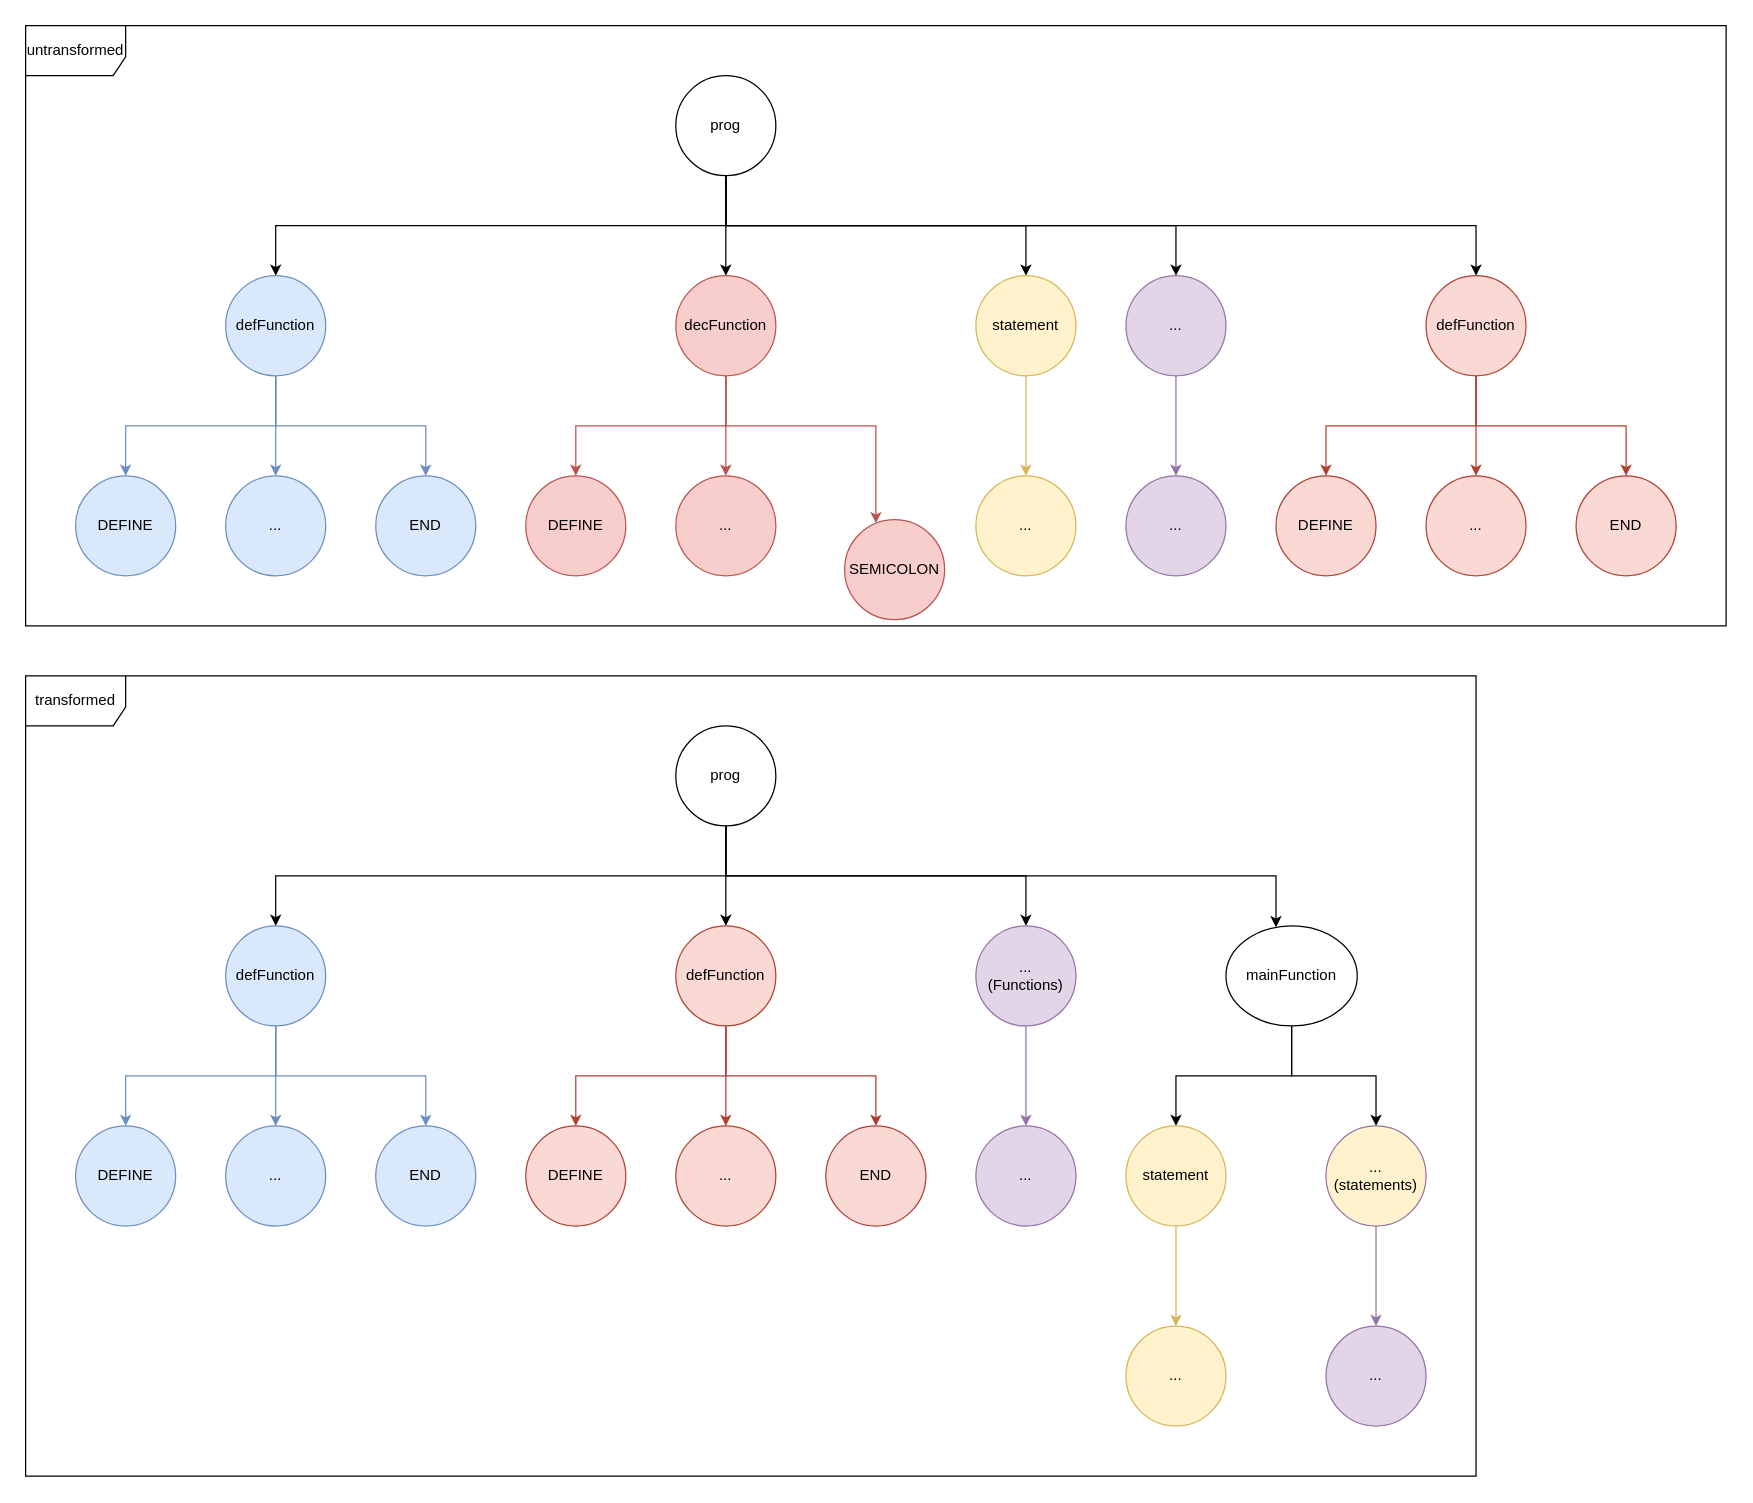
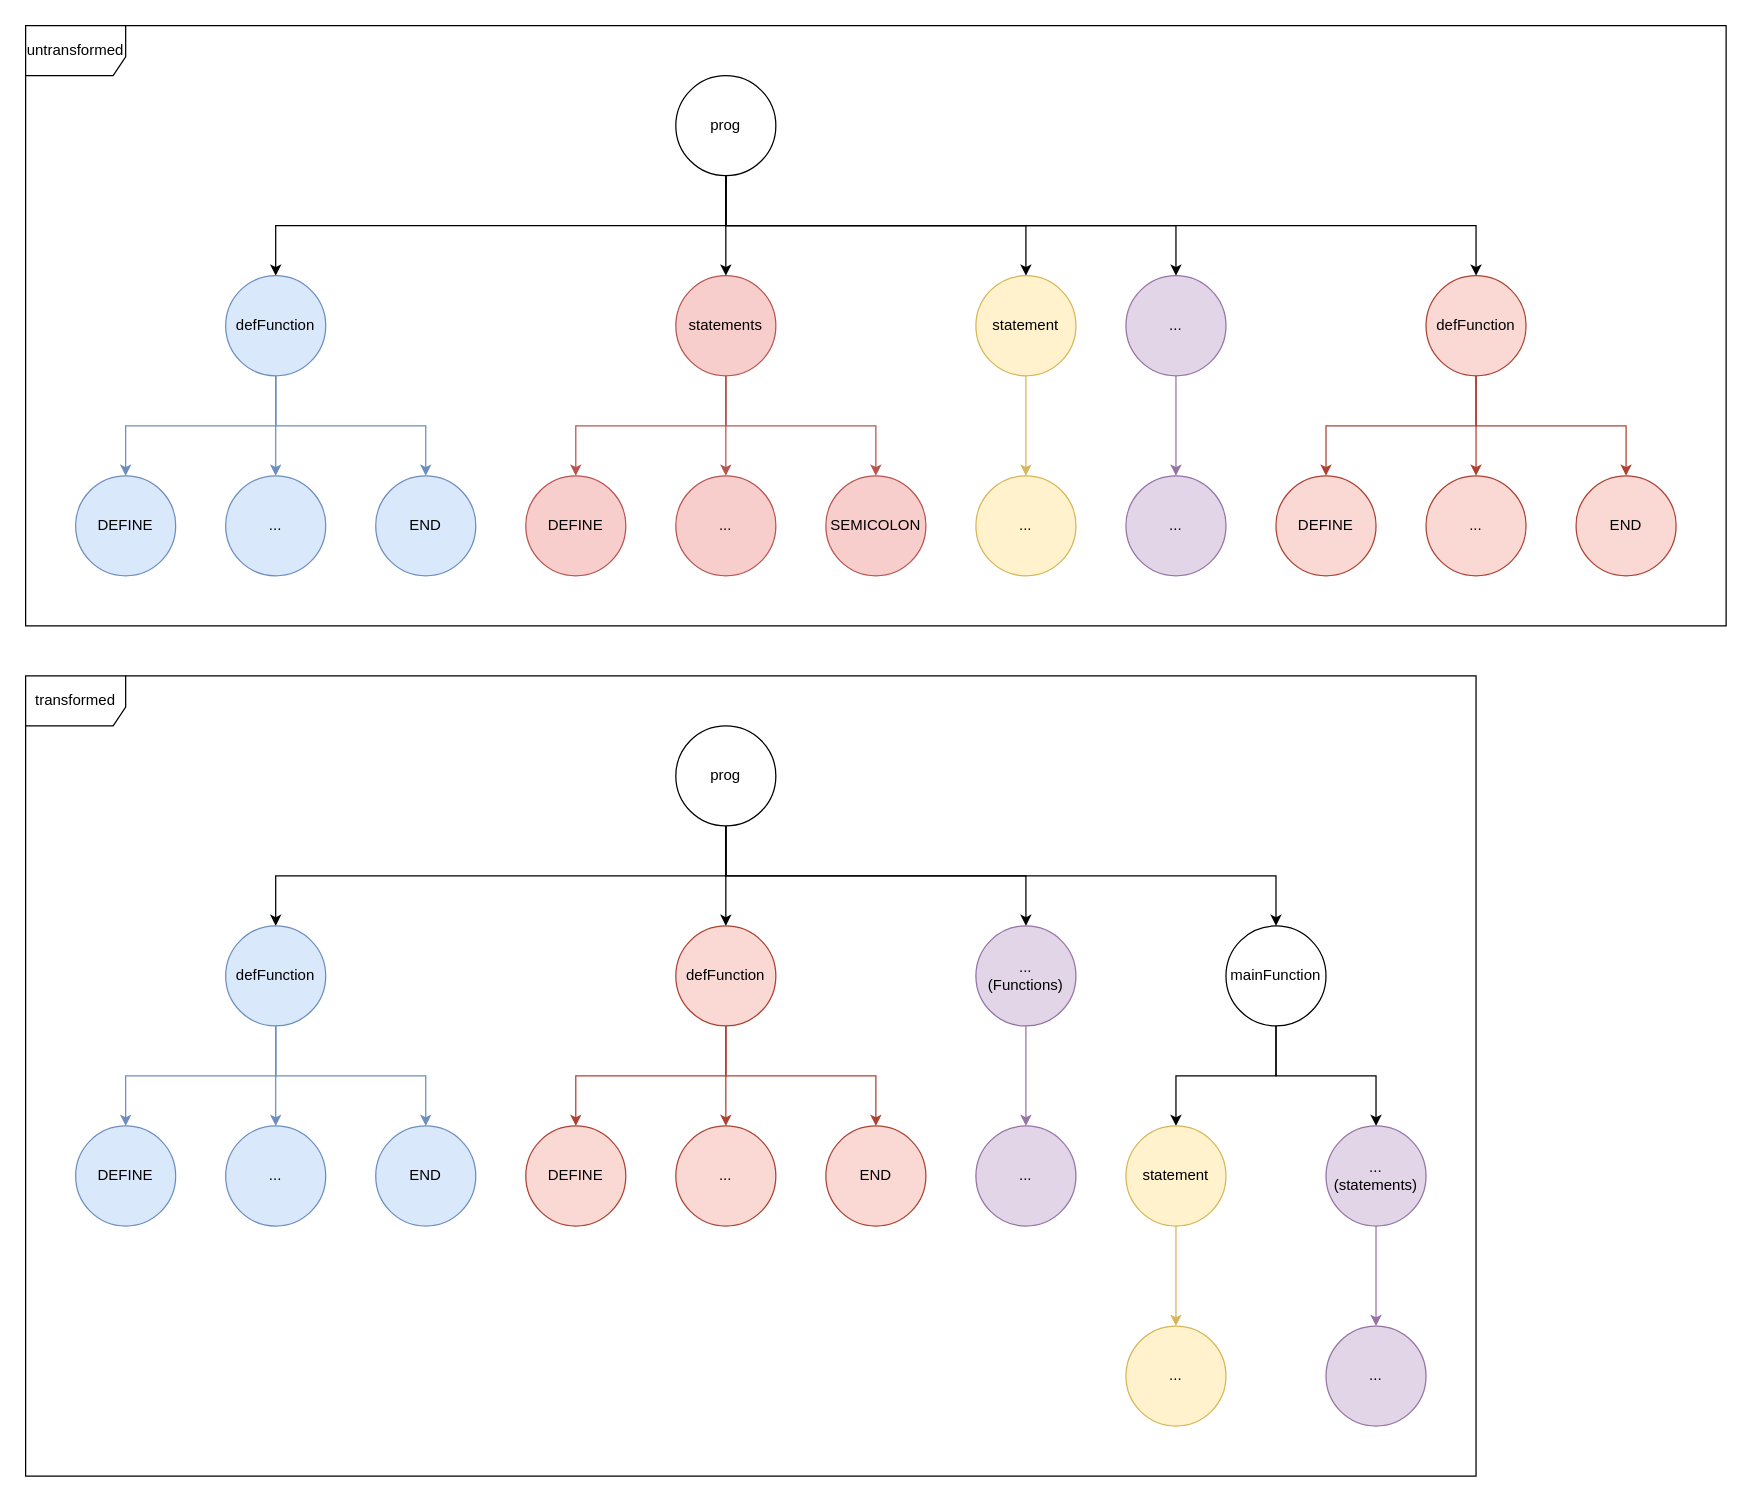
(726, 326) -> (726, 326)
(894, 569) -> (876, 526)
(1291, 976) -> (1276, 976)
(1376, 1176) -> (1376, 1176)
